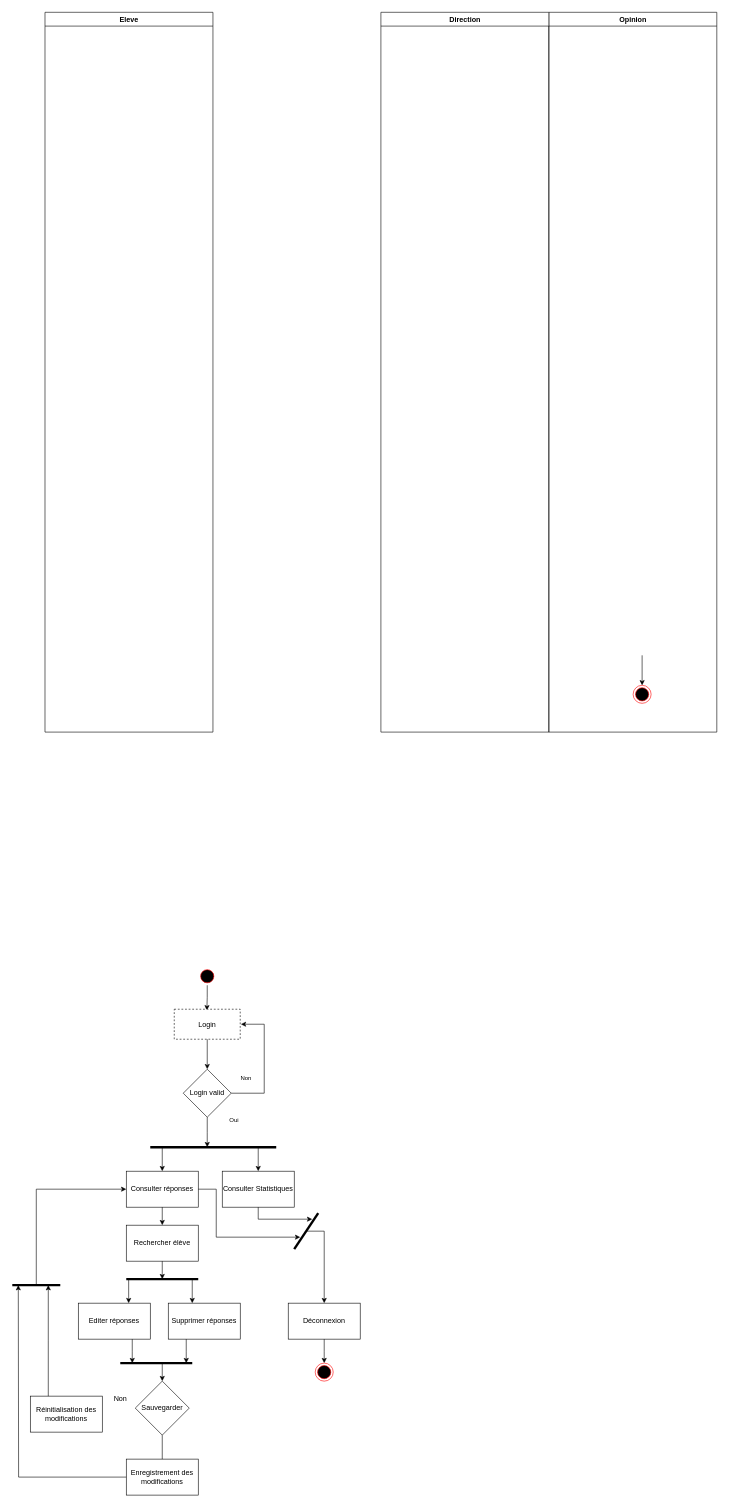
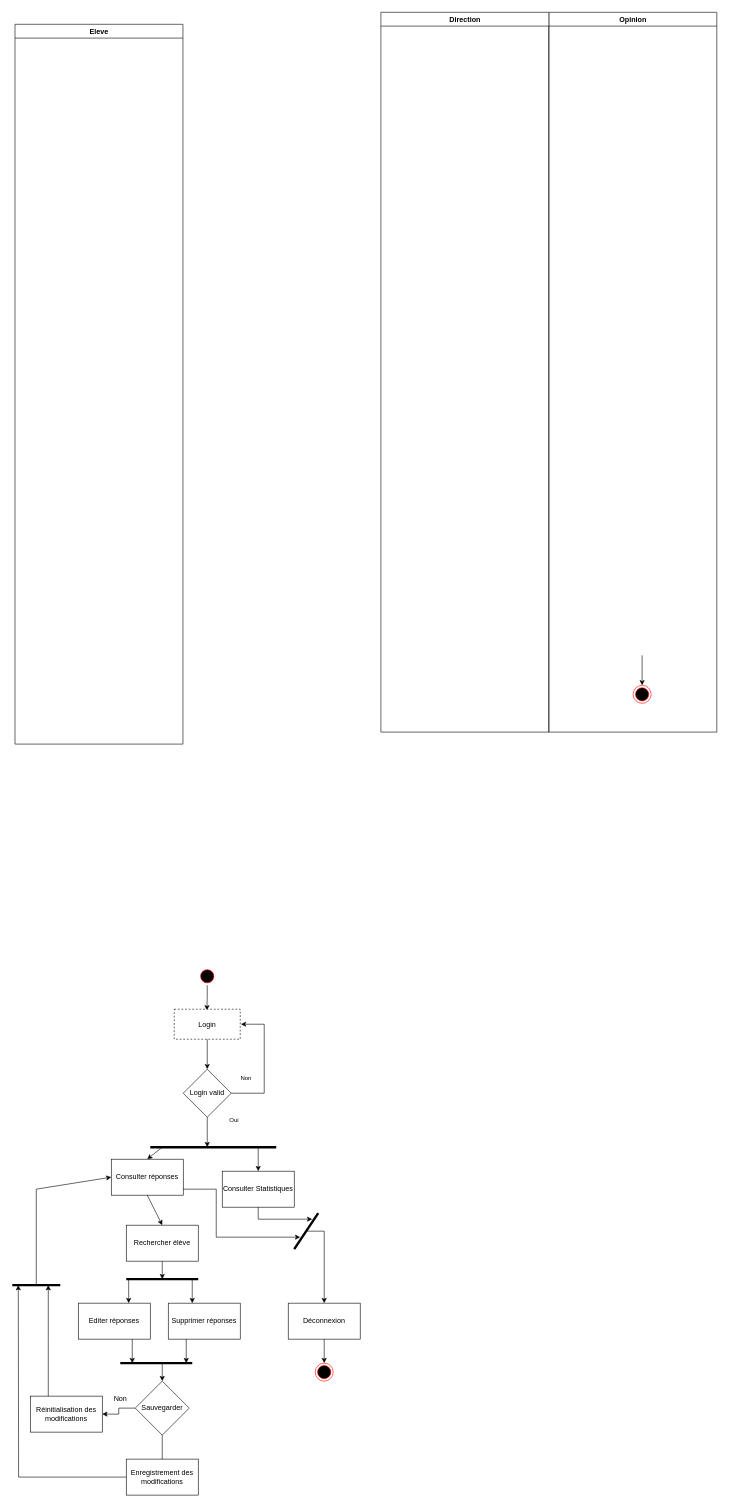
(129, 372) -> (99, 384)
(162, 1190) -> (147, 1178)
none -> (116, 1415)
